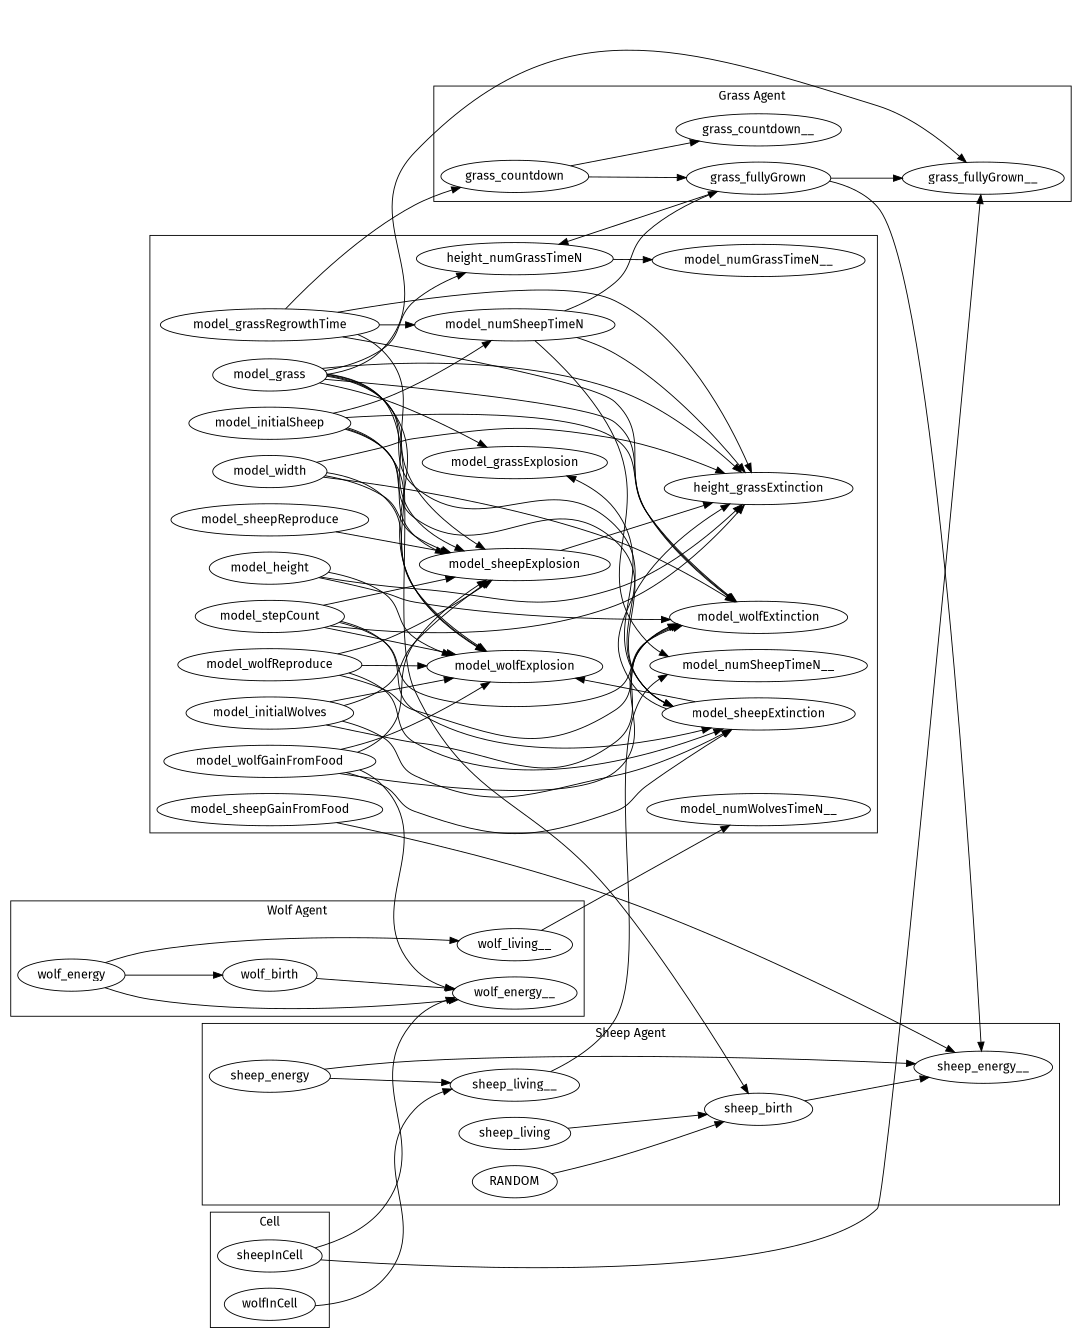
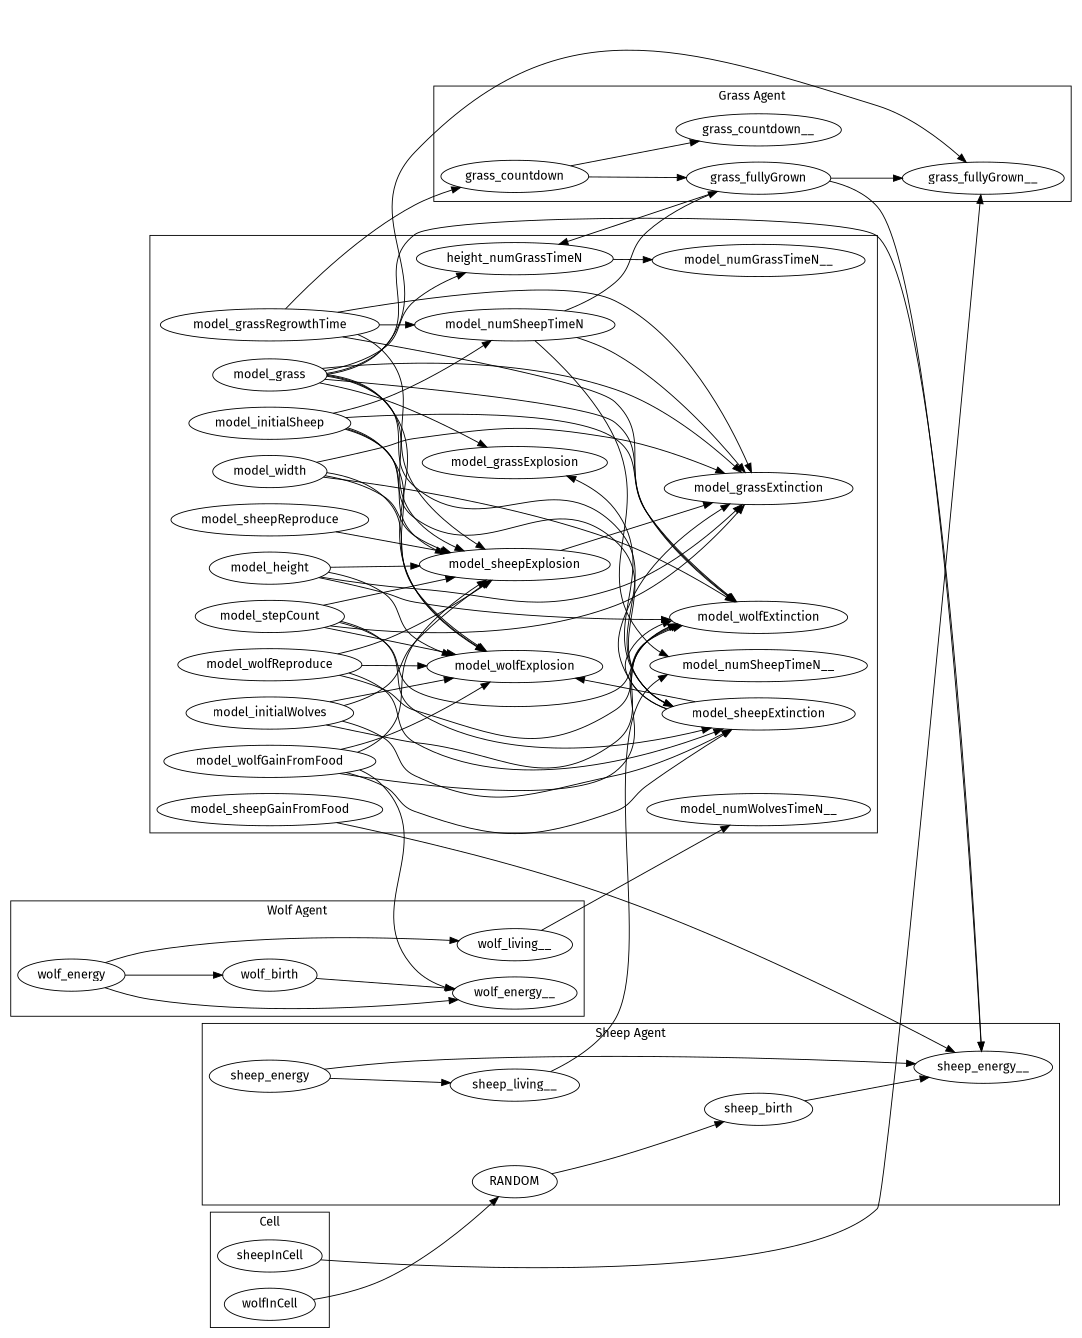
(759, 489) -> (759, 489)
none -> (370, 567)
none -> (636, 643)
(445, 740) -> (851, 228)
(515, 1133) -> none
(401, 1150) -> none
(402, 1215) -> (401, 1271)
